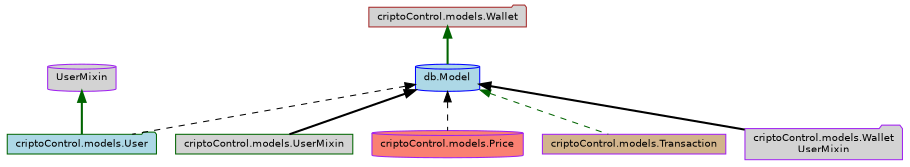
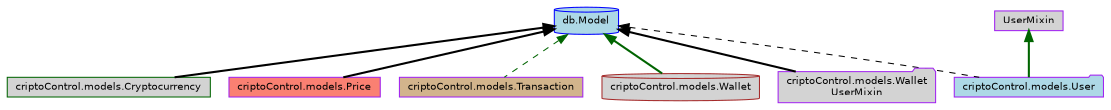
(448, 17) -> (681, 87)
(448, 51) -> (638, 57)
(82, 78) -> (1029, 21)
(448, 116) -> (444, 54)
(82, 144) -> (1029, 87)
(264, 144) -> (109, 87)
(448, 144) -> (305, 87)
